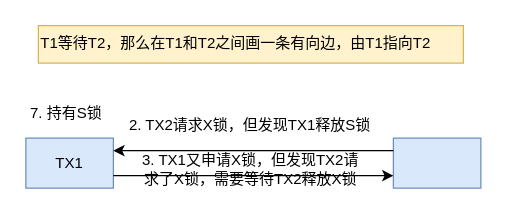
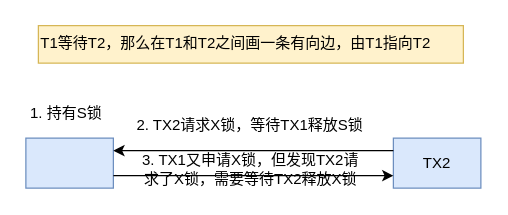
(66, 113) -> (66, 113)
(250, 126) -> (250, 126)
(69, 163) -> none
none -> (437, 163)
